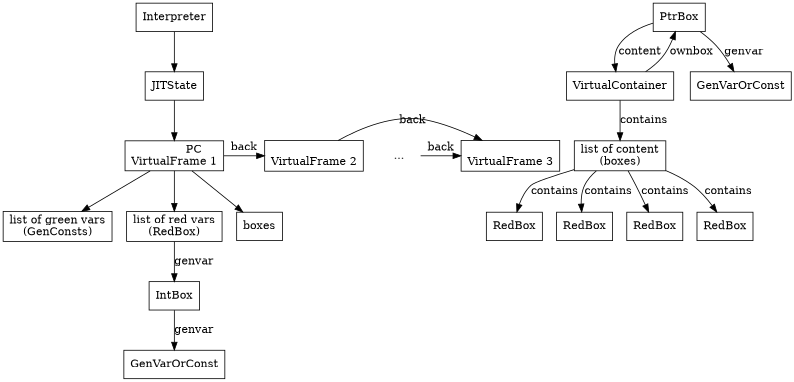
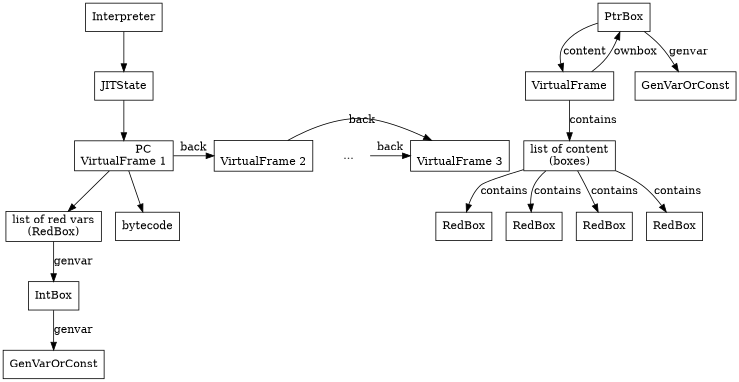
(620, 86) -> (570, 86)
(58, 226) -> none
(260, 226) -> (148, 226)
